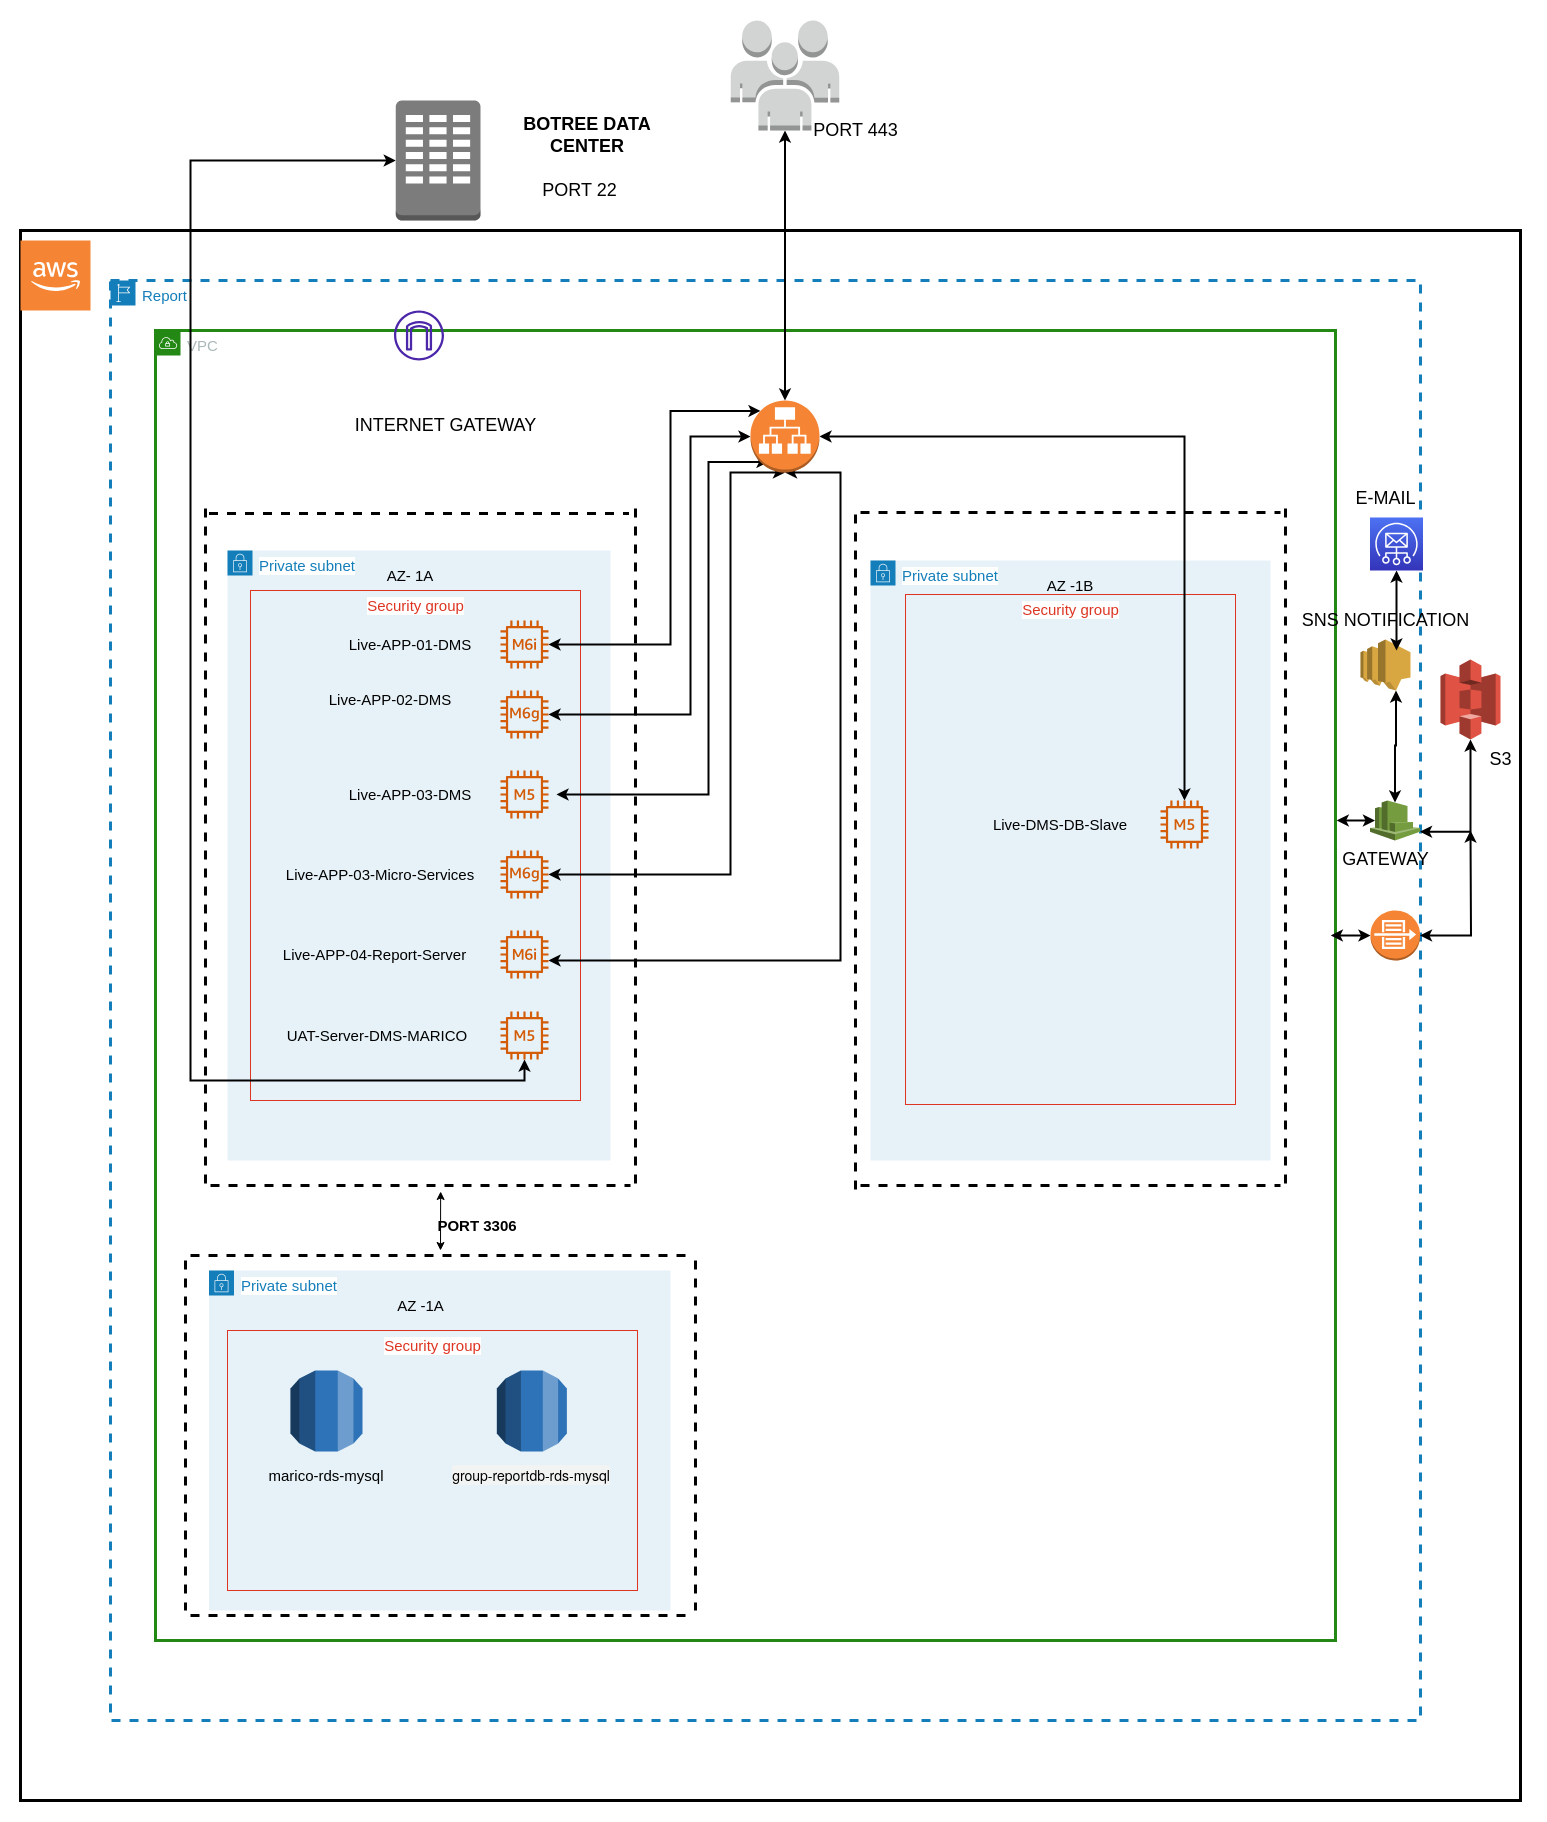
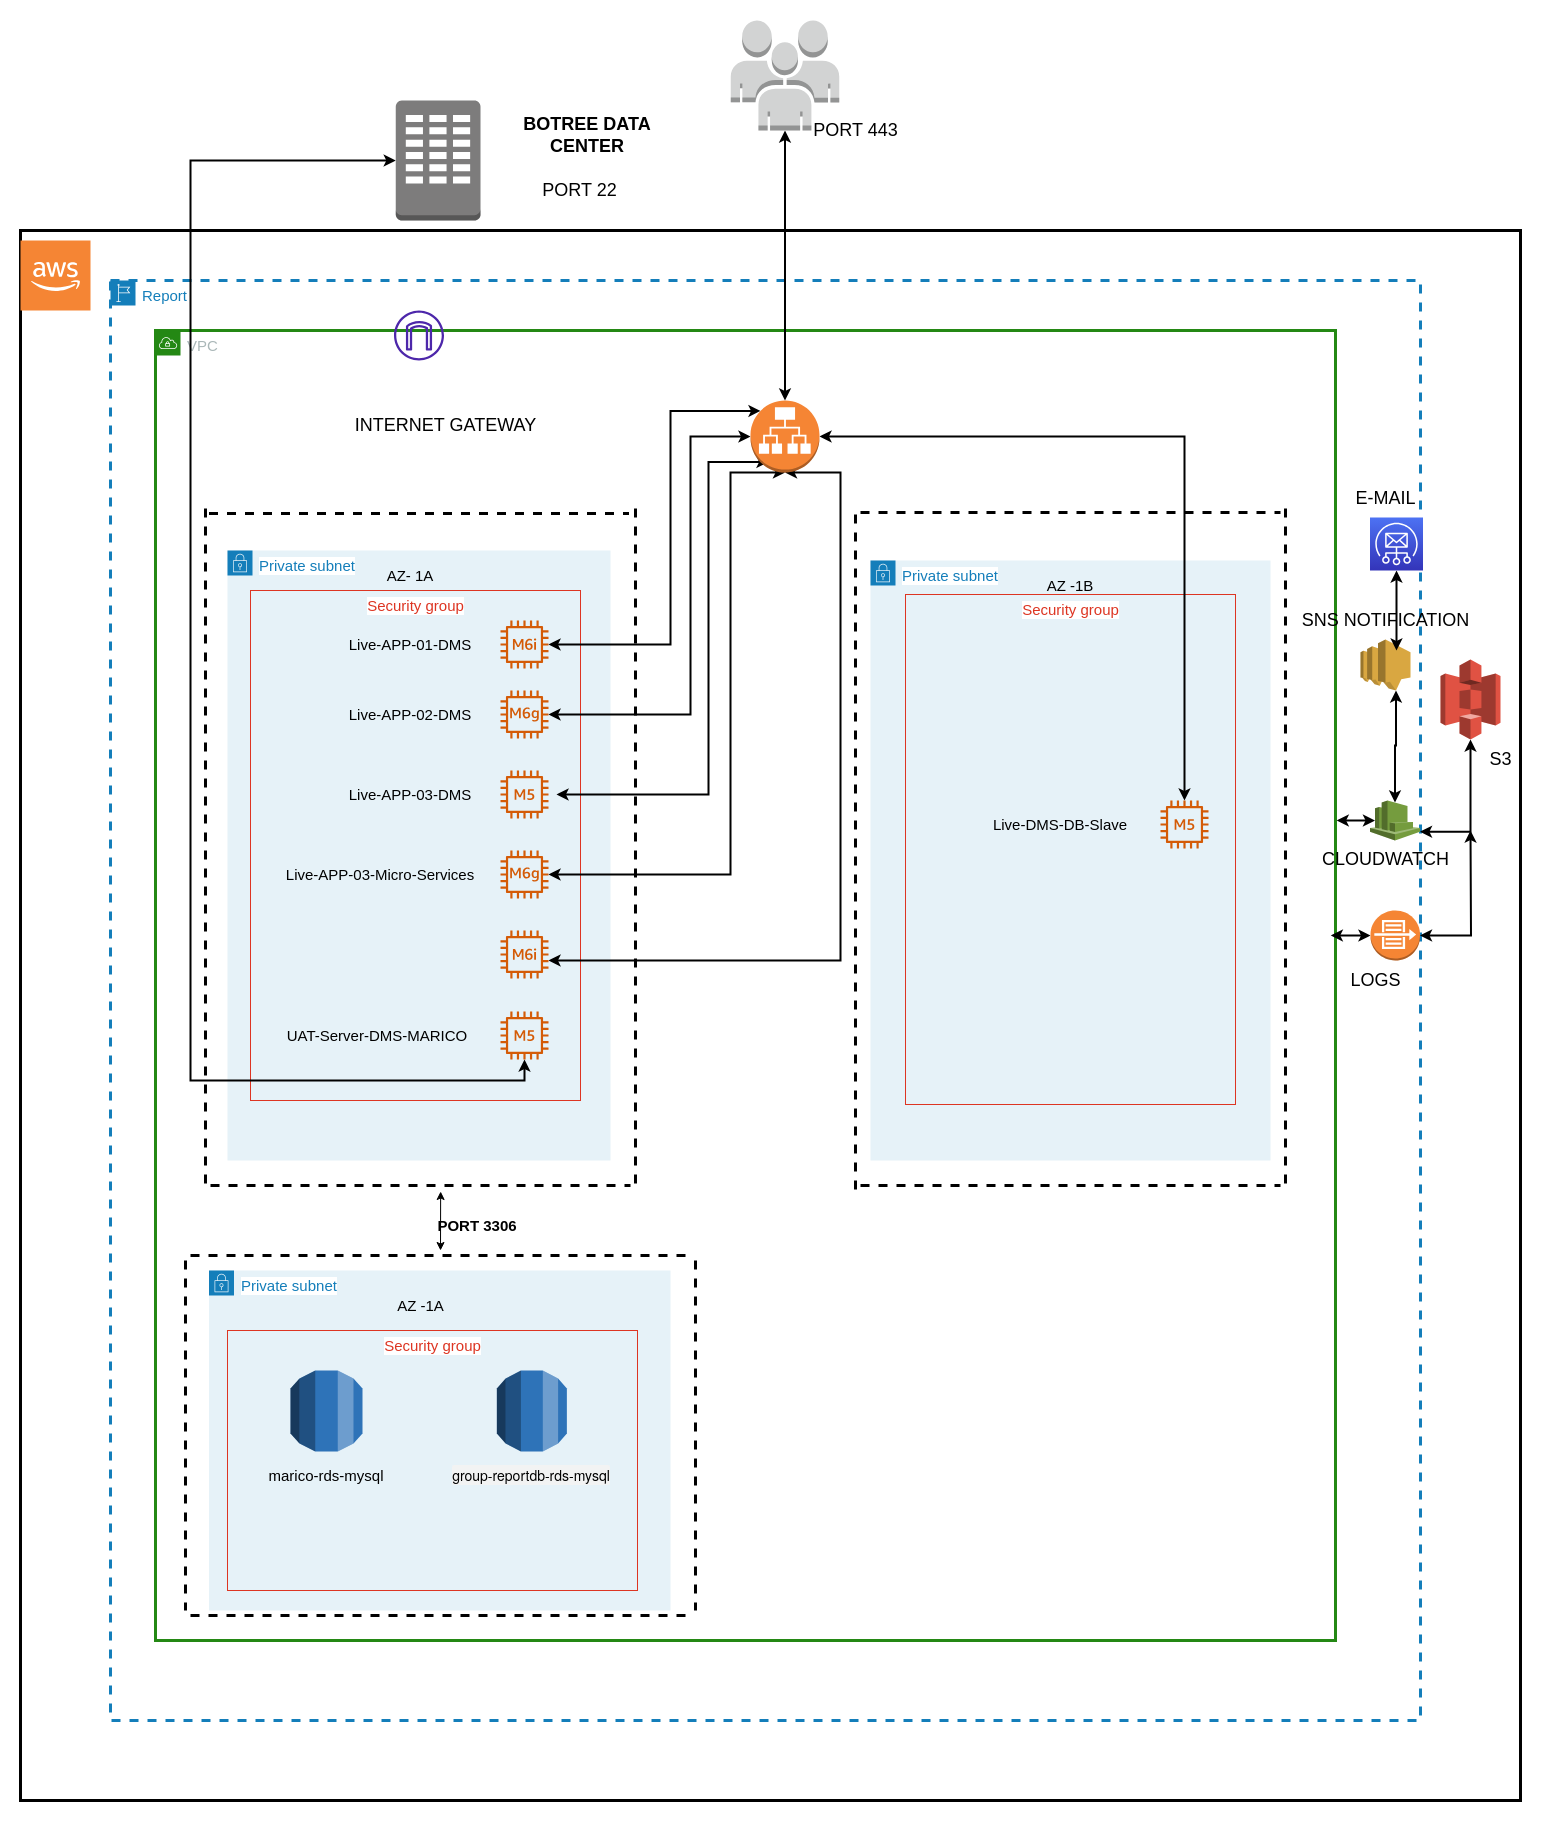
(391, 700) -> (411, 715)
(1386, 860) -> (1386, 860)
(375, 955) -> none
none -> (1376, 981)
